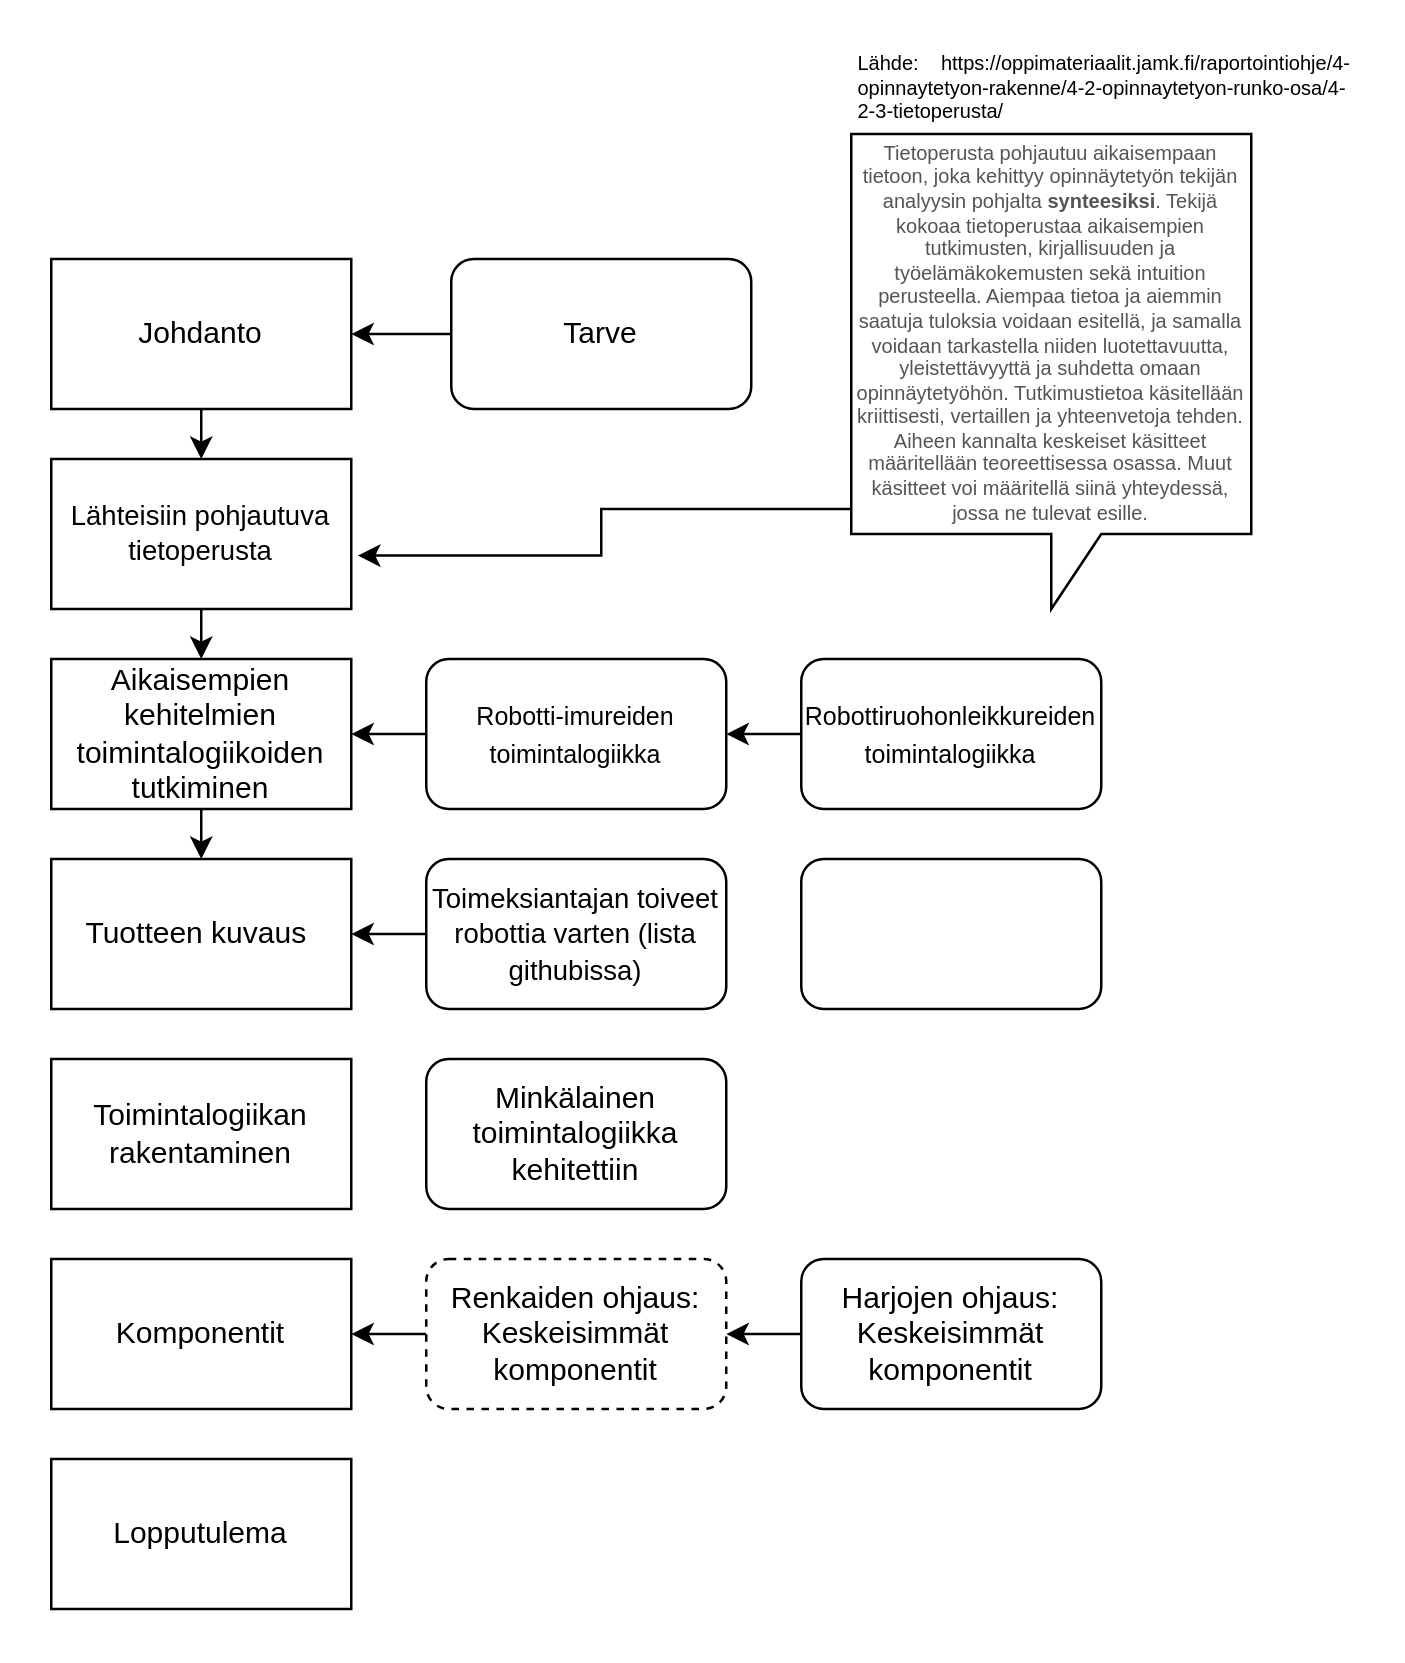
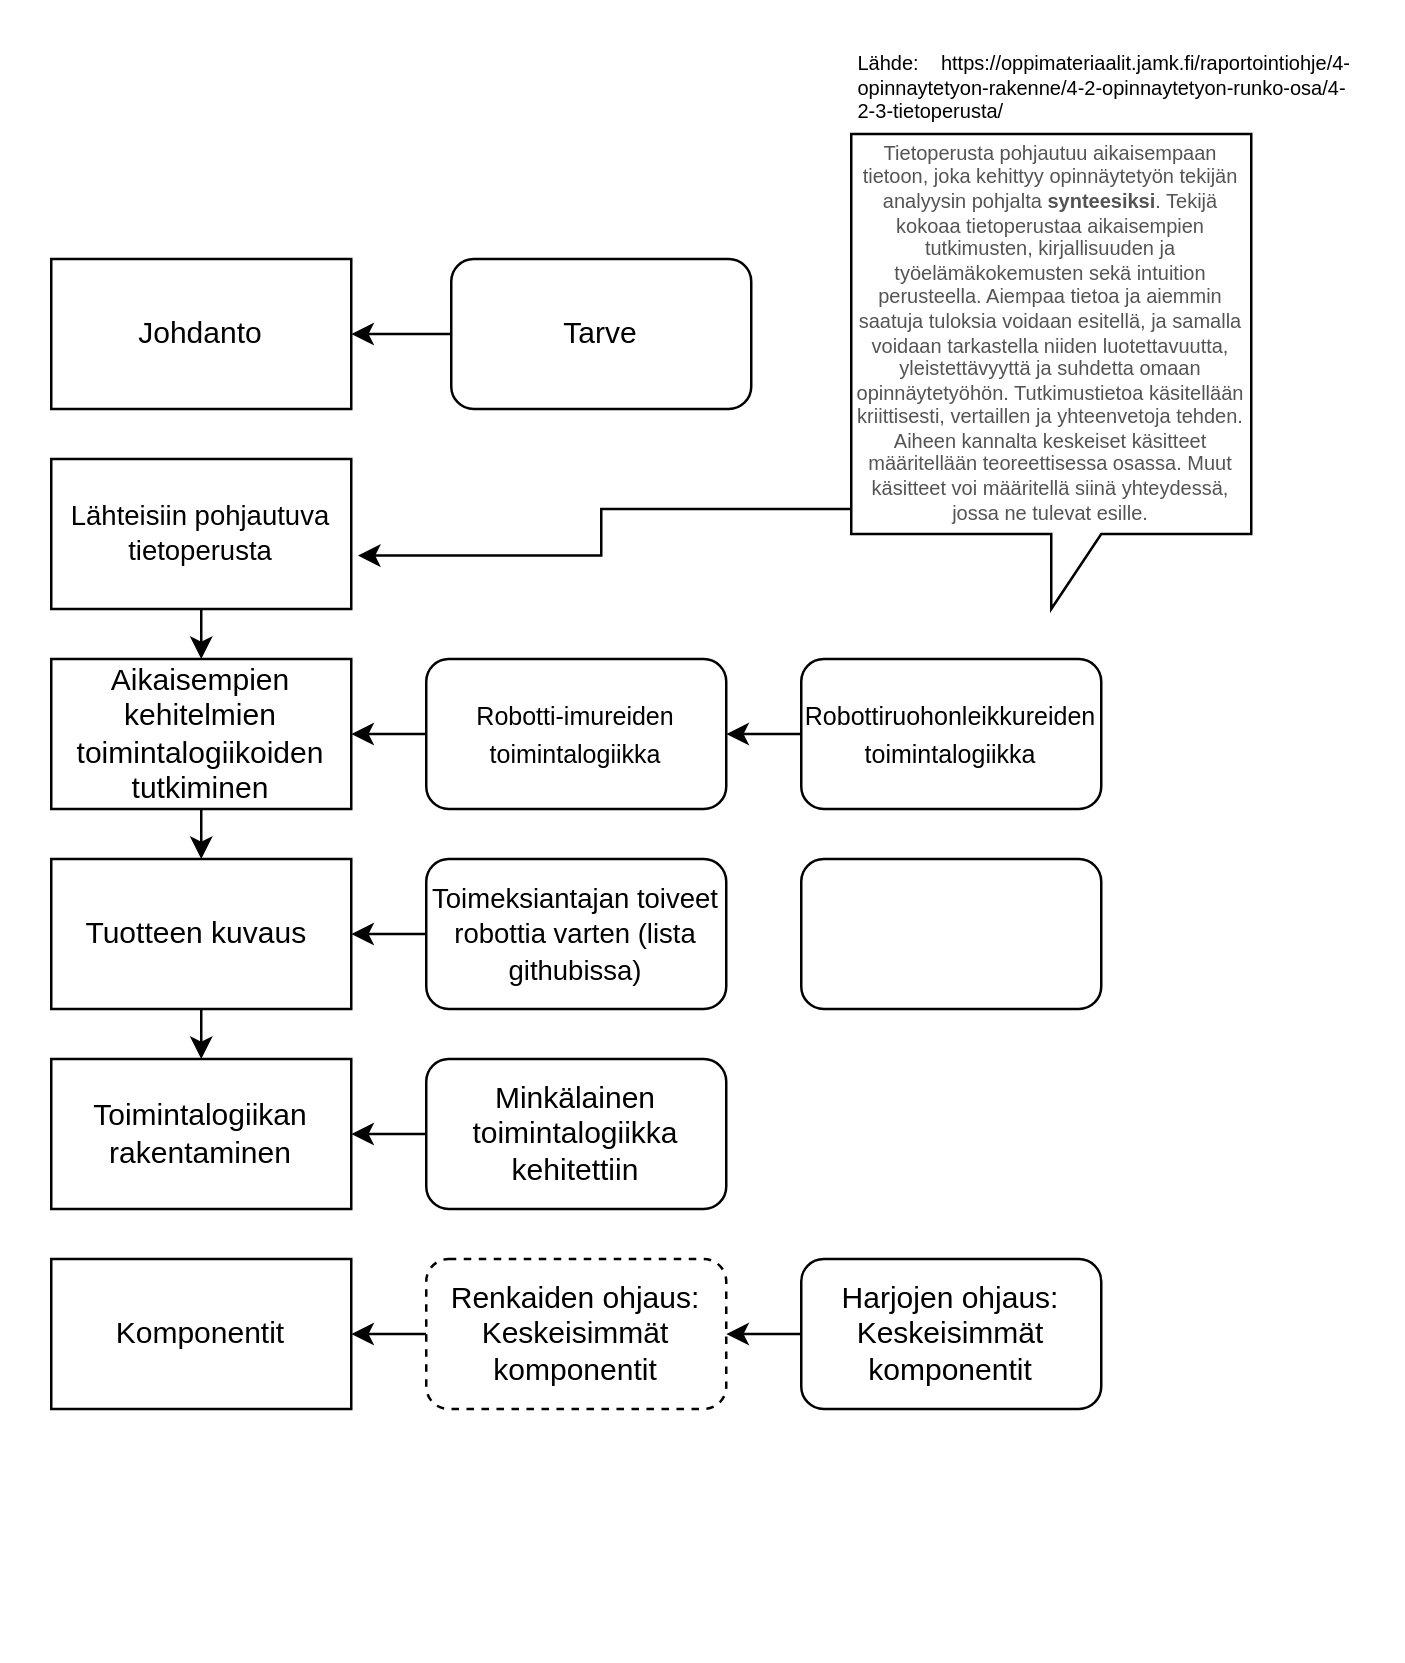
(201, 426) -> none
none -> (201, 1026)
none -> (397, 1134)
(201, 1534) -> none
